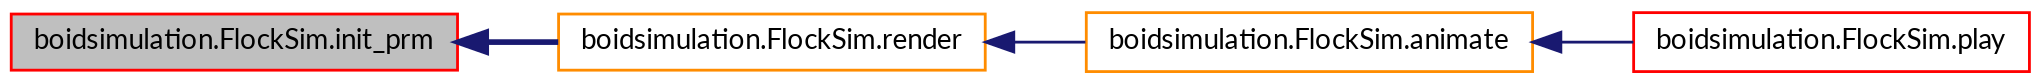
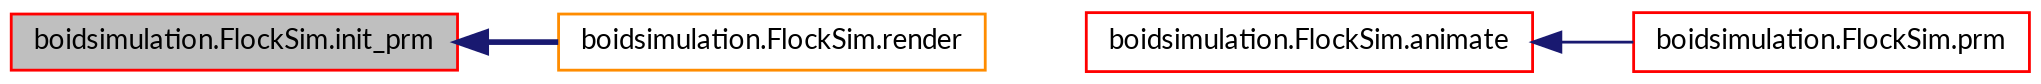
(1050, 42) -> none
(1309, 42) -> (1309, 42)
(1832, 42) -> (1832, 42)
